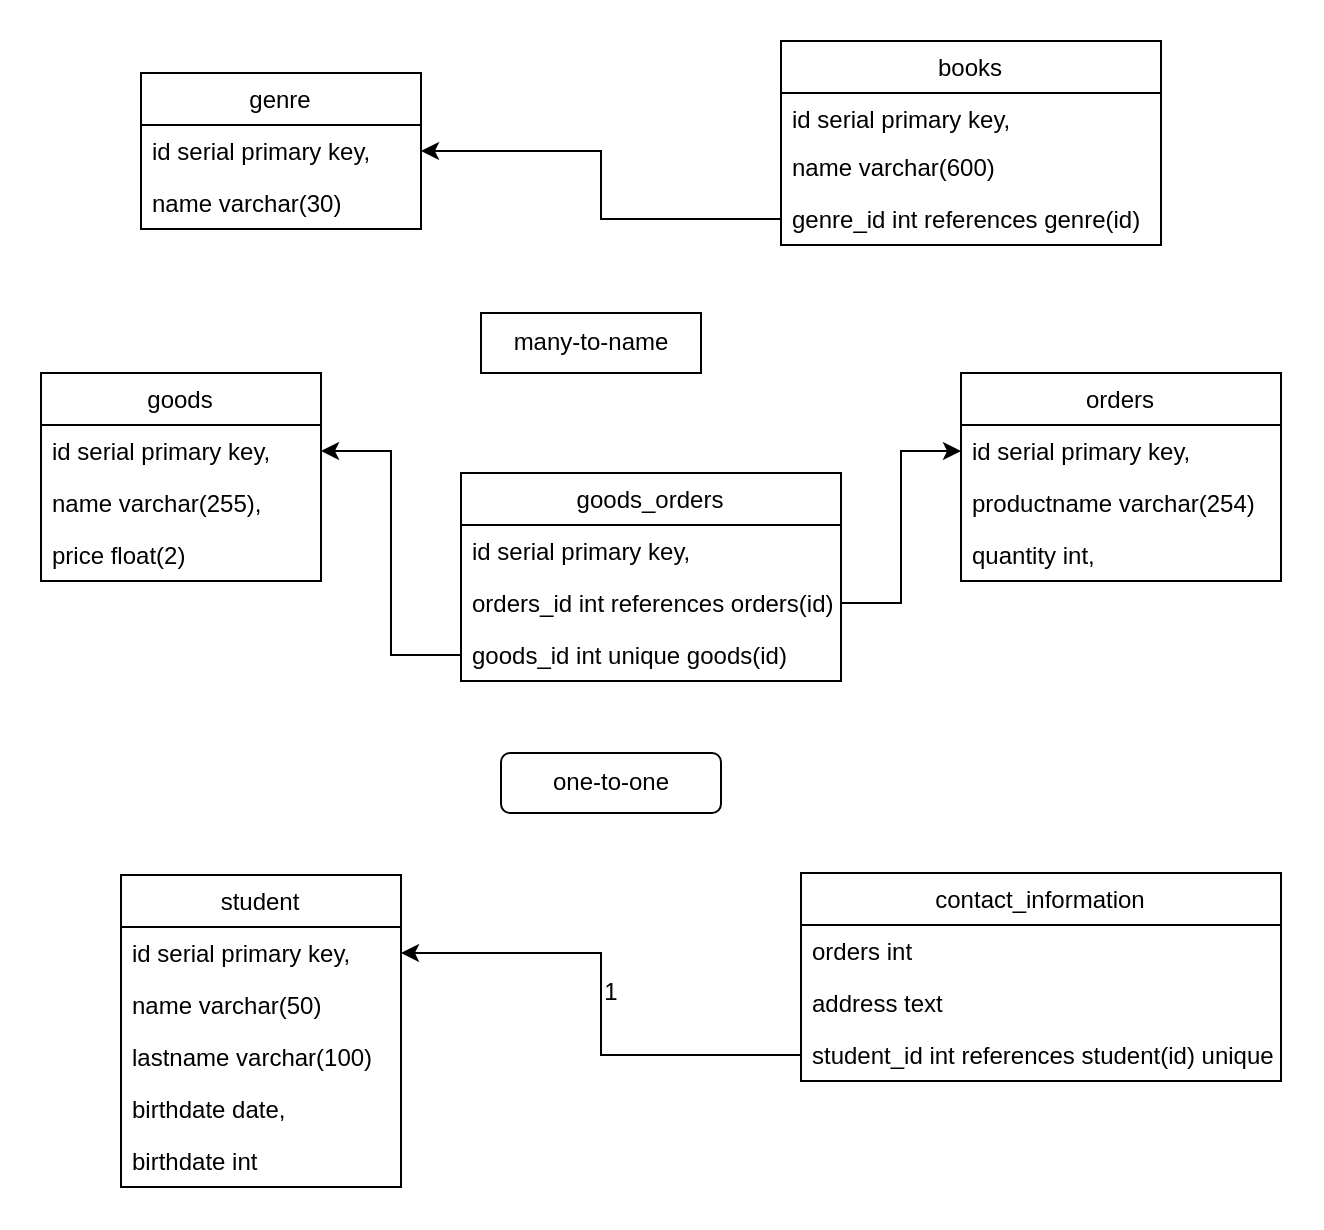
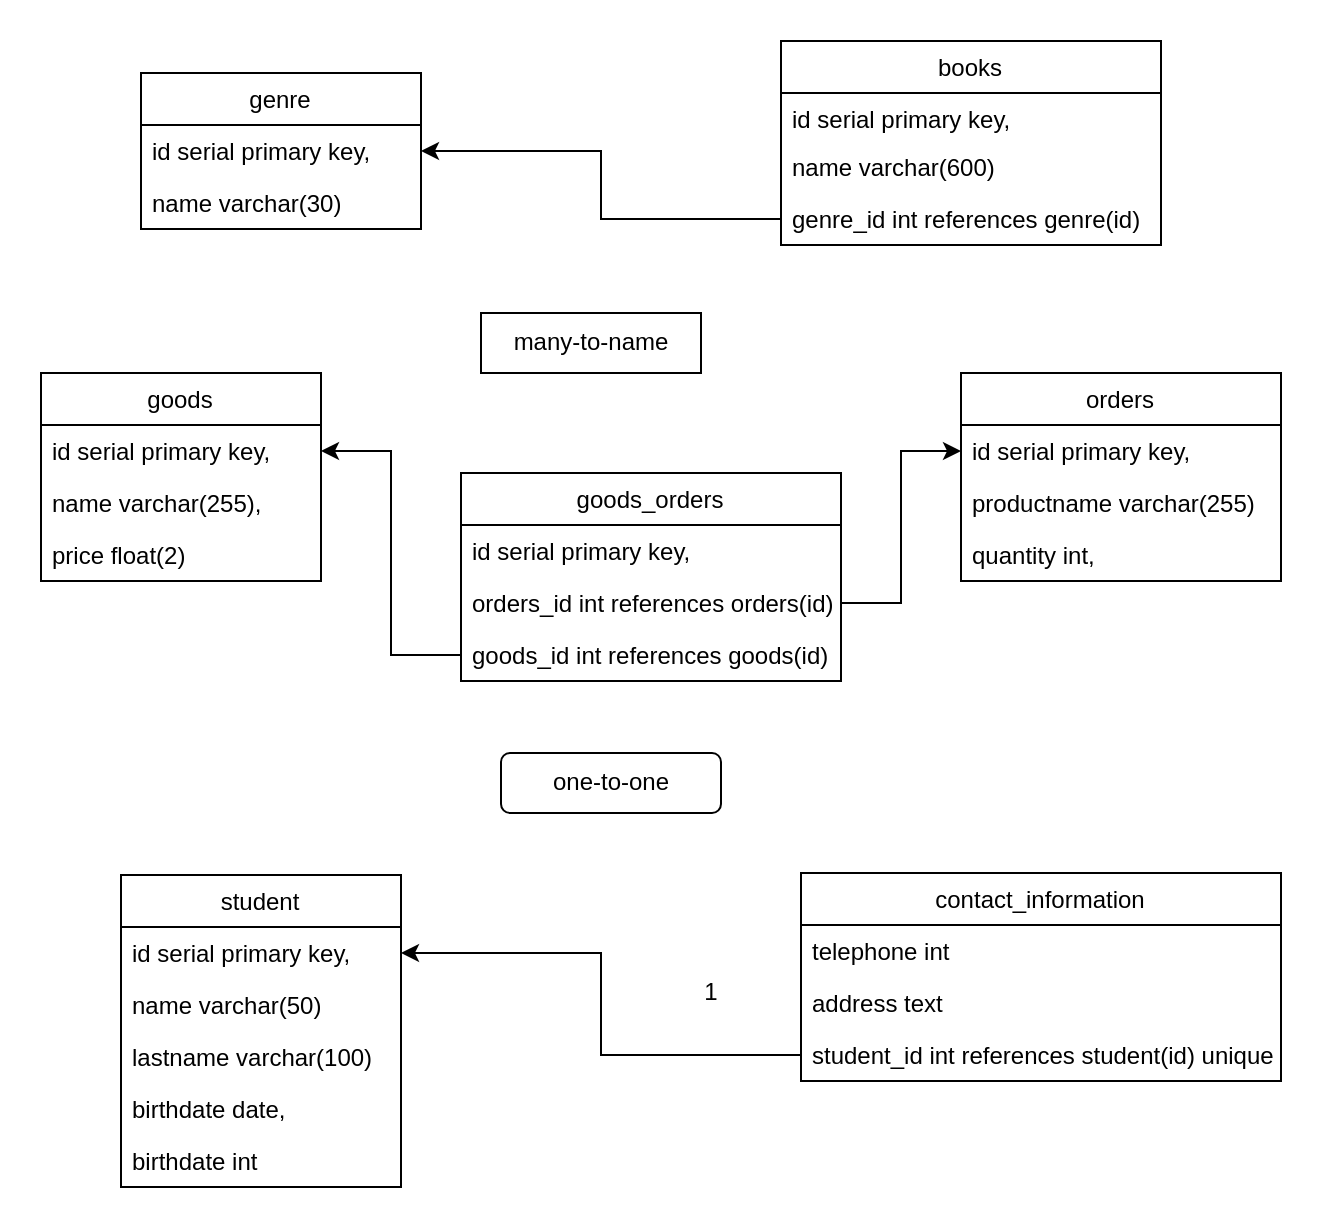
(1130, 504) -> (1130, 504)
(645, 656) -> (675, 656)
(873, 952) -> (890, 952)
(611, 993) -> (711, 993)
